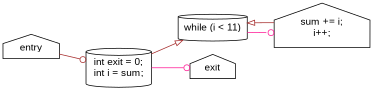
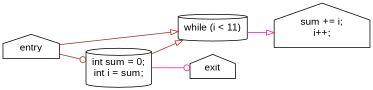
(264, 23) -> (115, 38)
(257, 33) -> (257, 33)
(119, 68) -> (119, 68)
